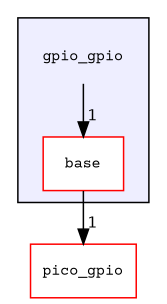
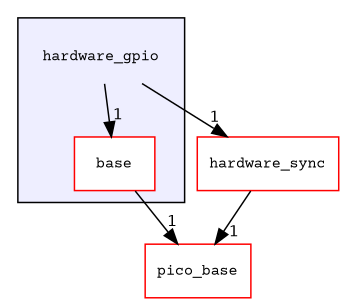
(83, 57) -> (101, 57)
none -> (268, 164)
(83, 271) -> (198, 271)
